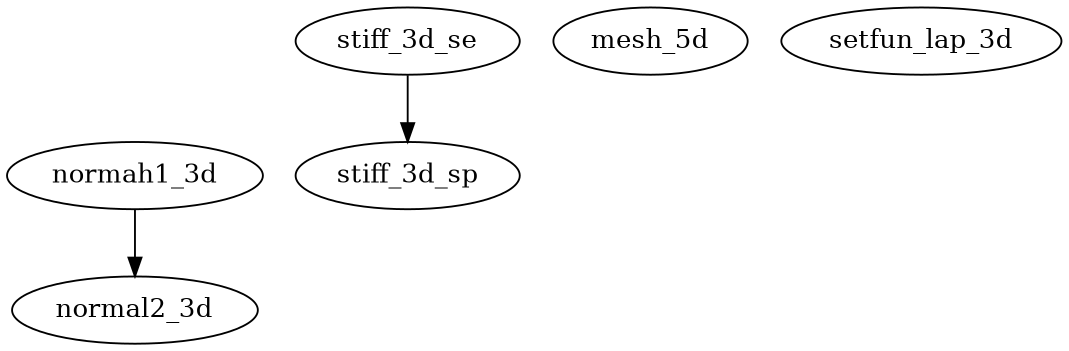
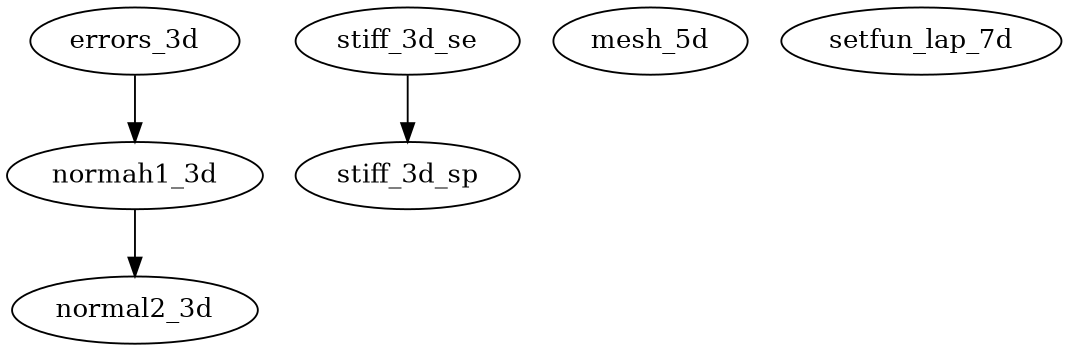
none -> (135, 41)
(921, 41) -> (921, 41)
